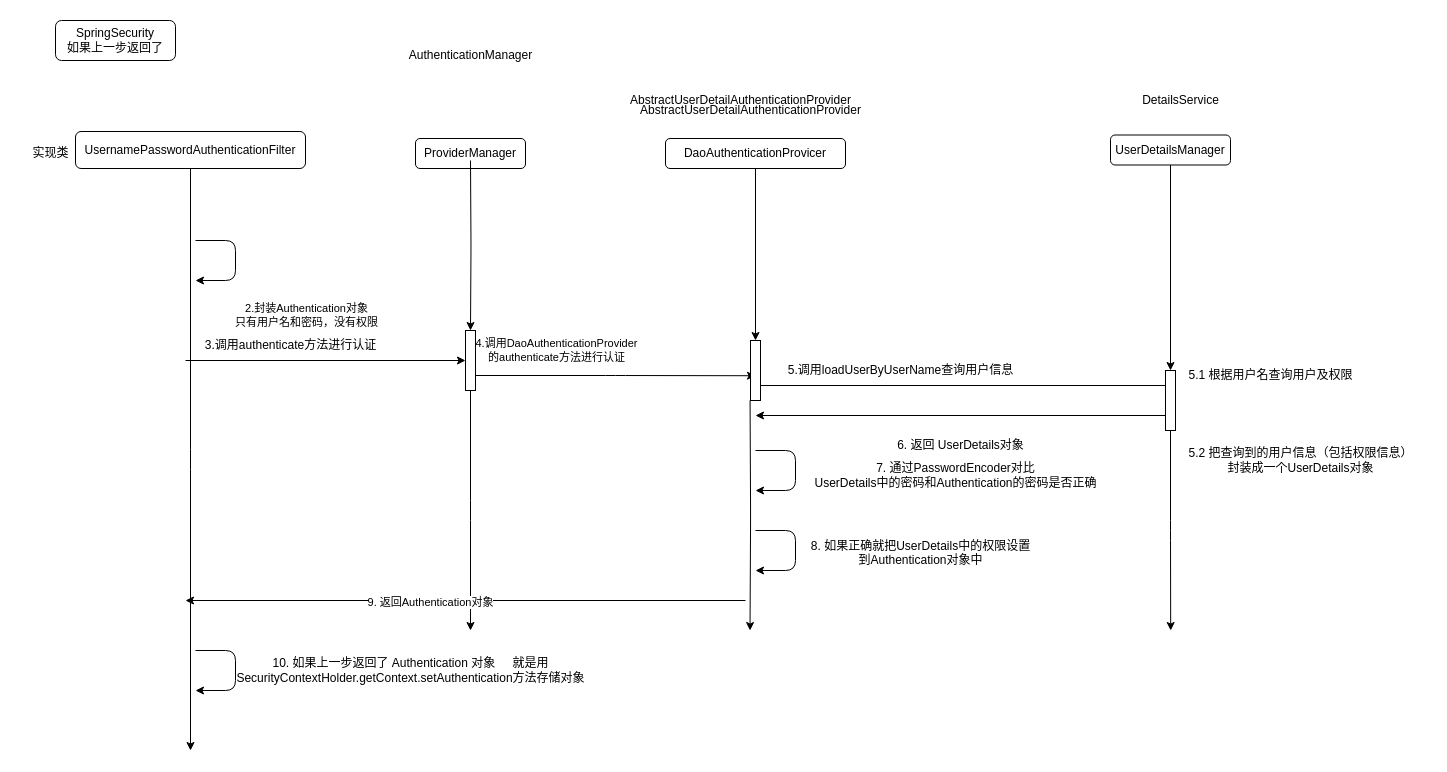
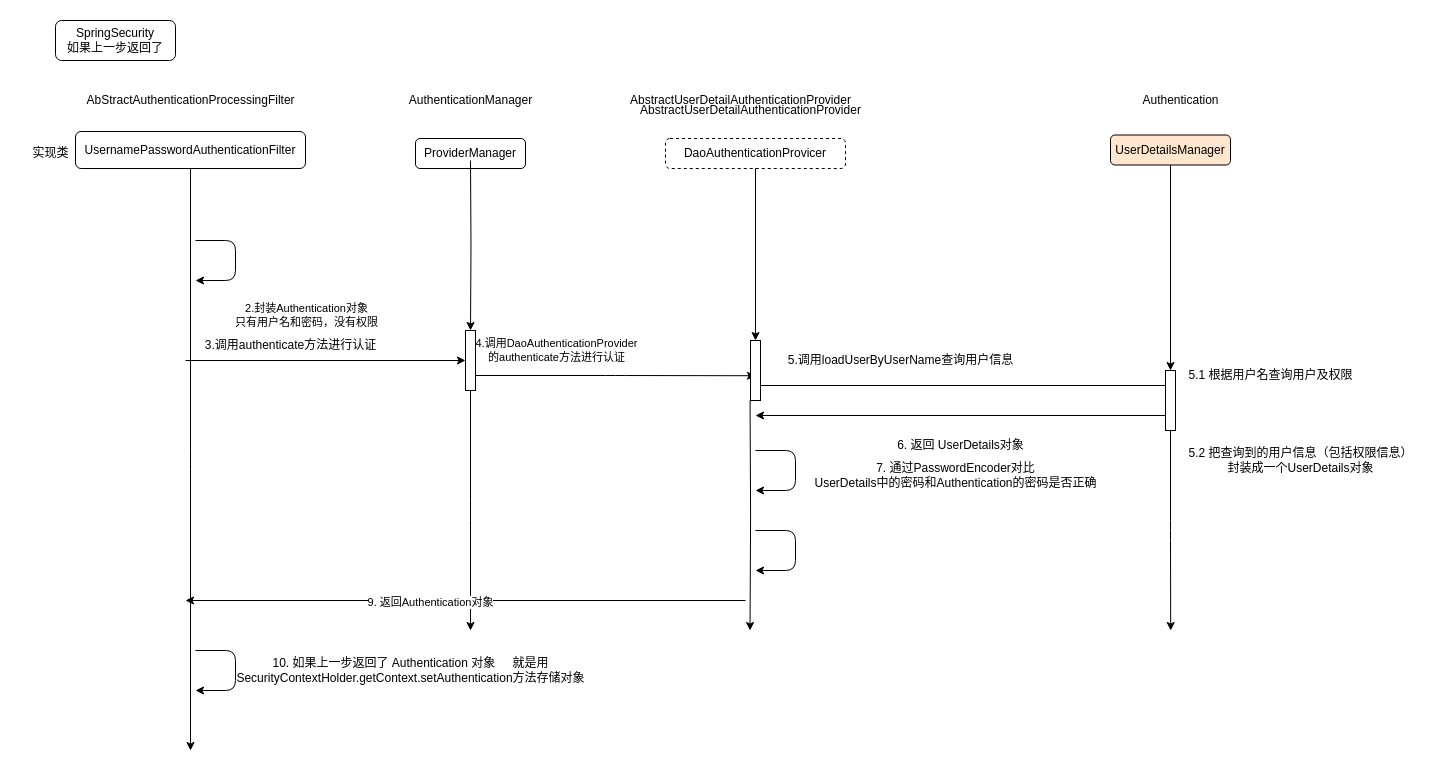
(471, 56) -> (471, 101)
none -> (191, 101)
(1181, 101) -> (1181, 101)
(1171, 150) -> (1171, 150)
(756, 154) -> (756, 154)
(901, 371) -> (901, 361)
(921, 561) -> none
